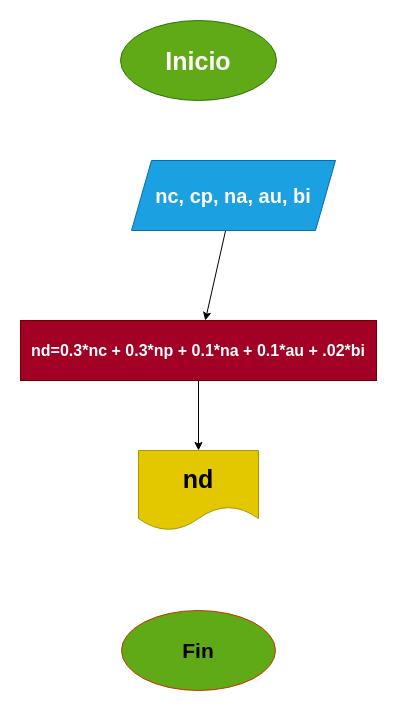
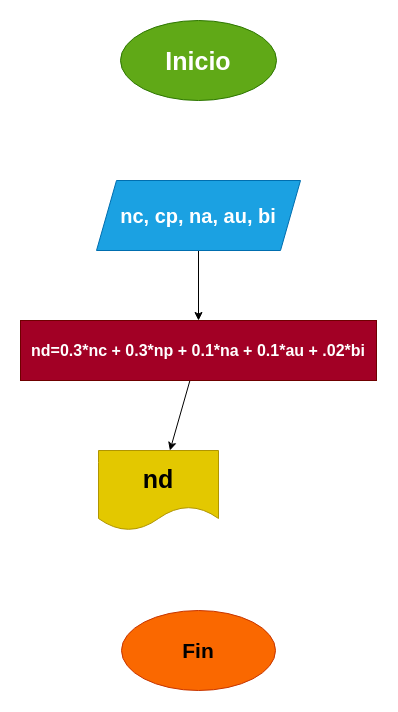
(234, 196) -> (199, 216)
(199, 491) -> (159, 491)
(199, 651) -> (199, 651)
